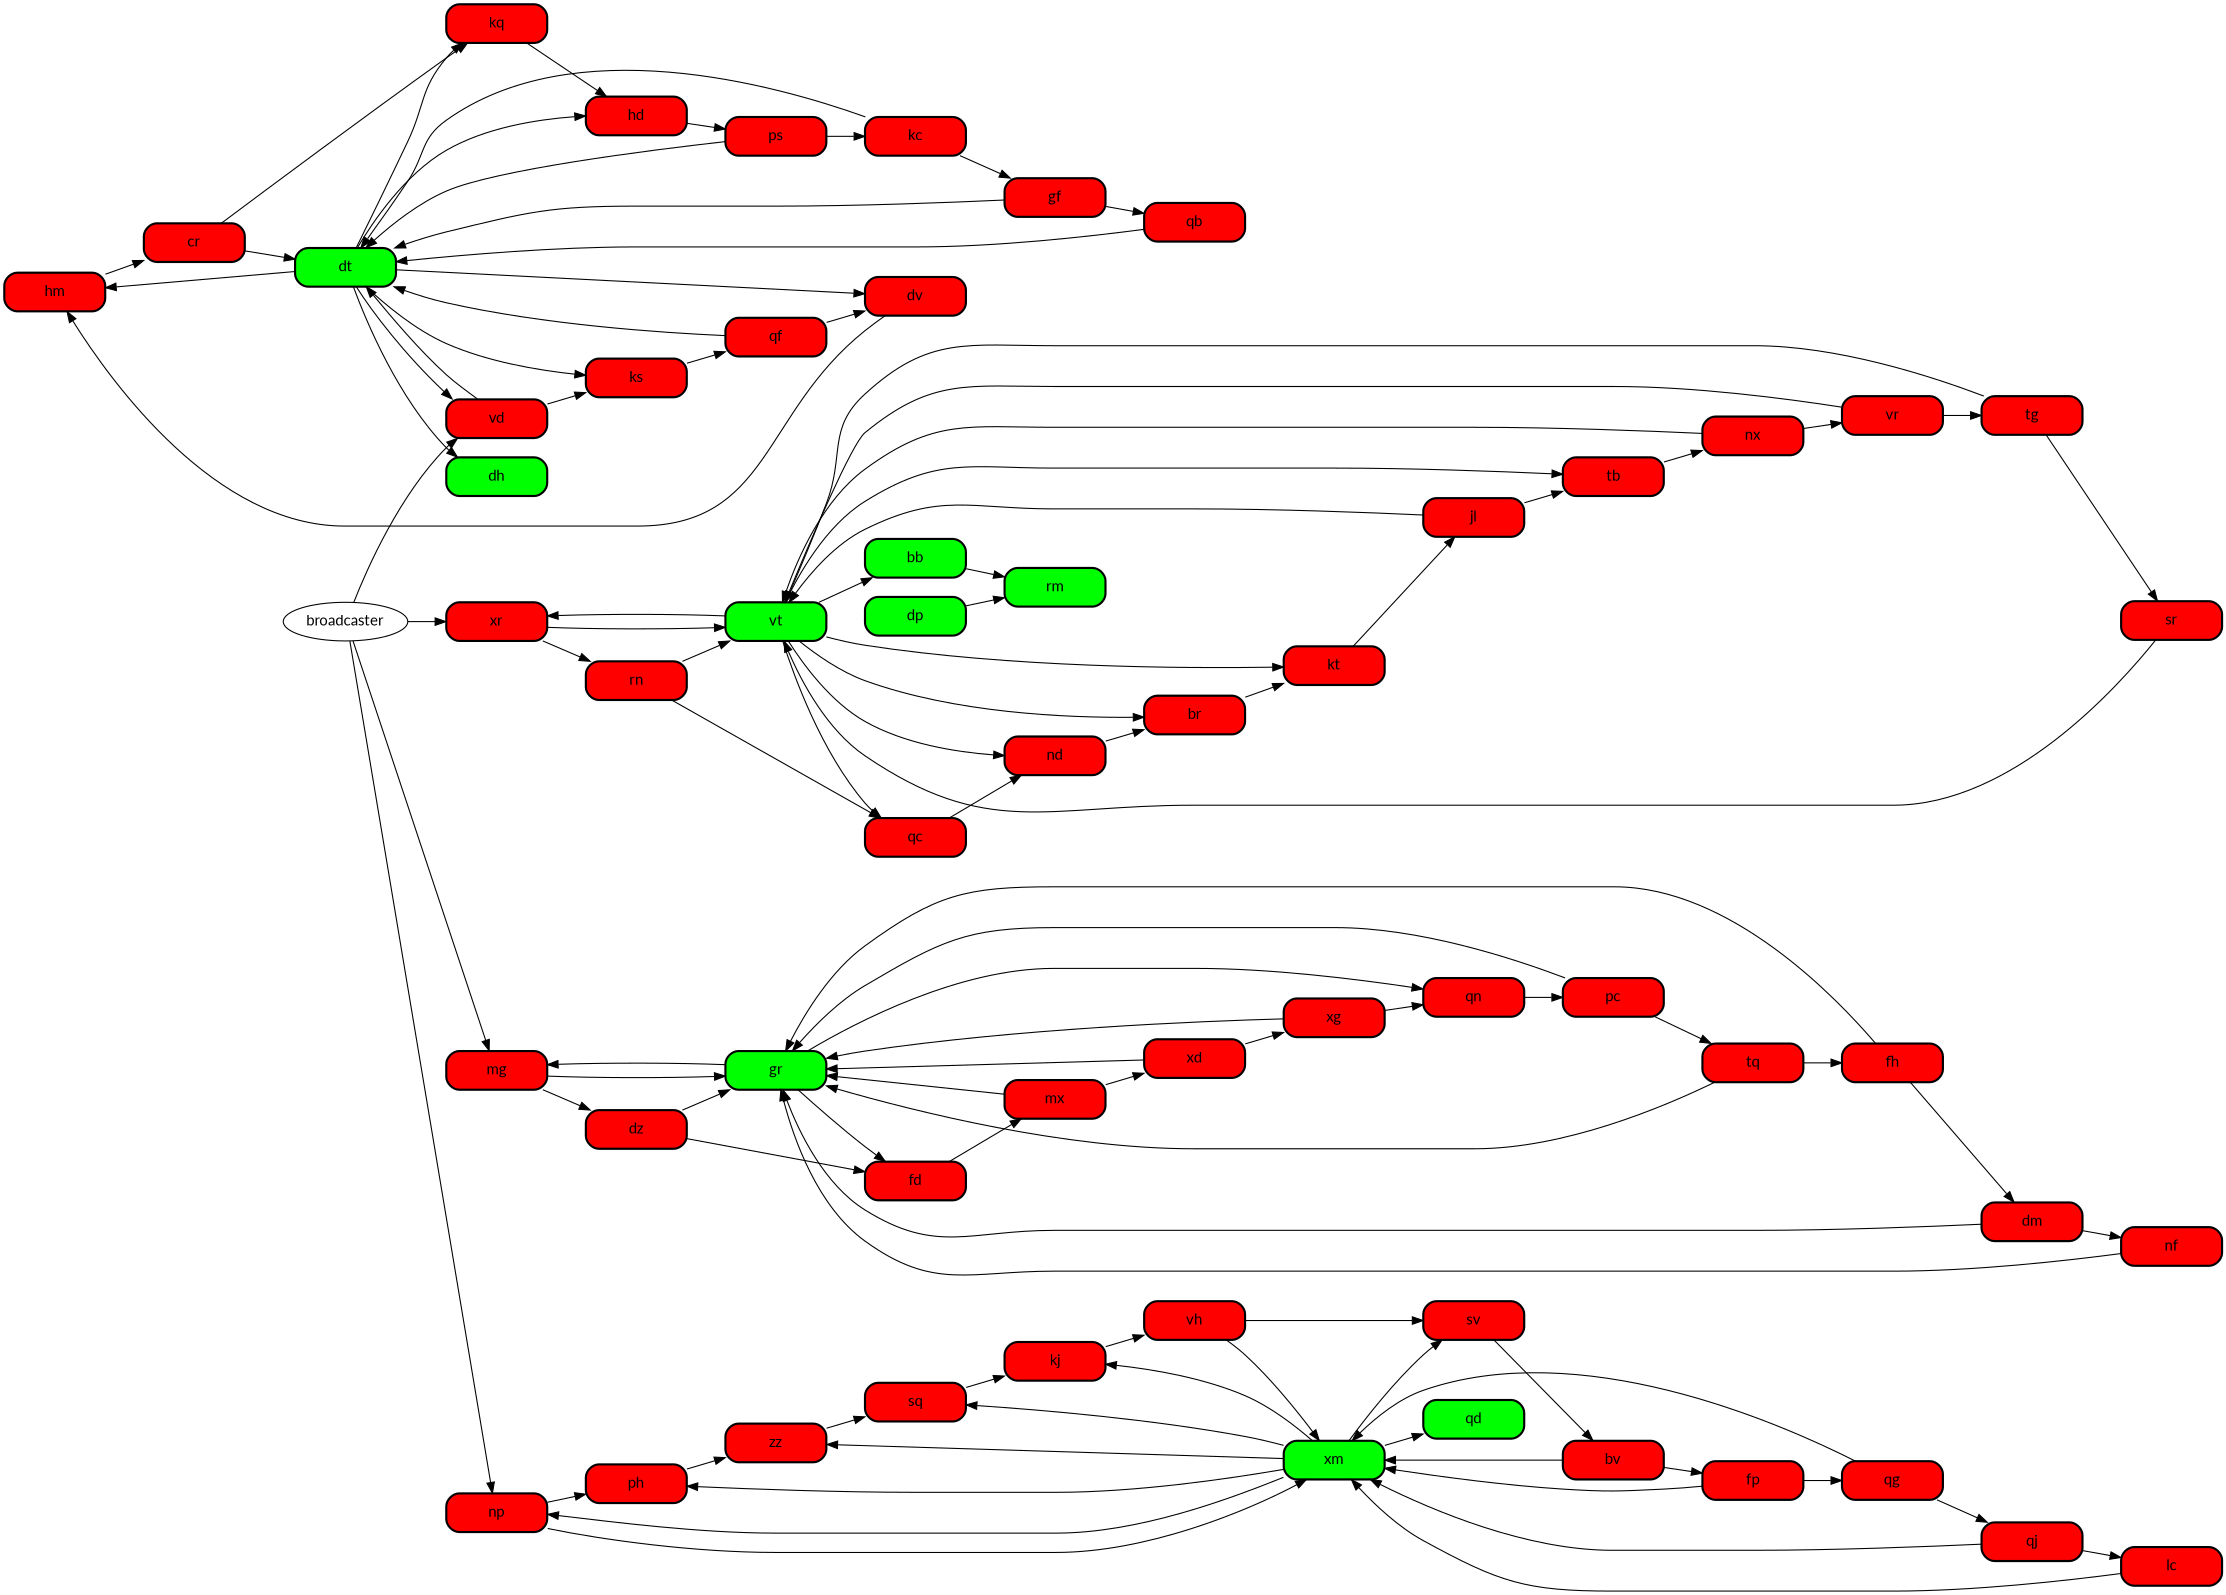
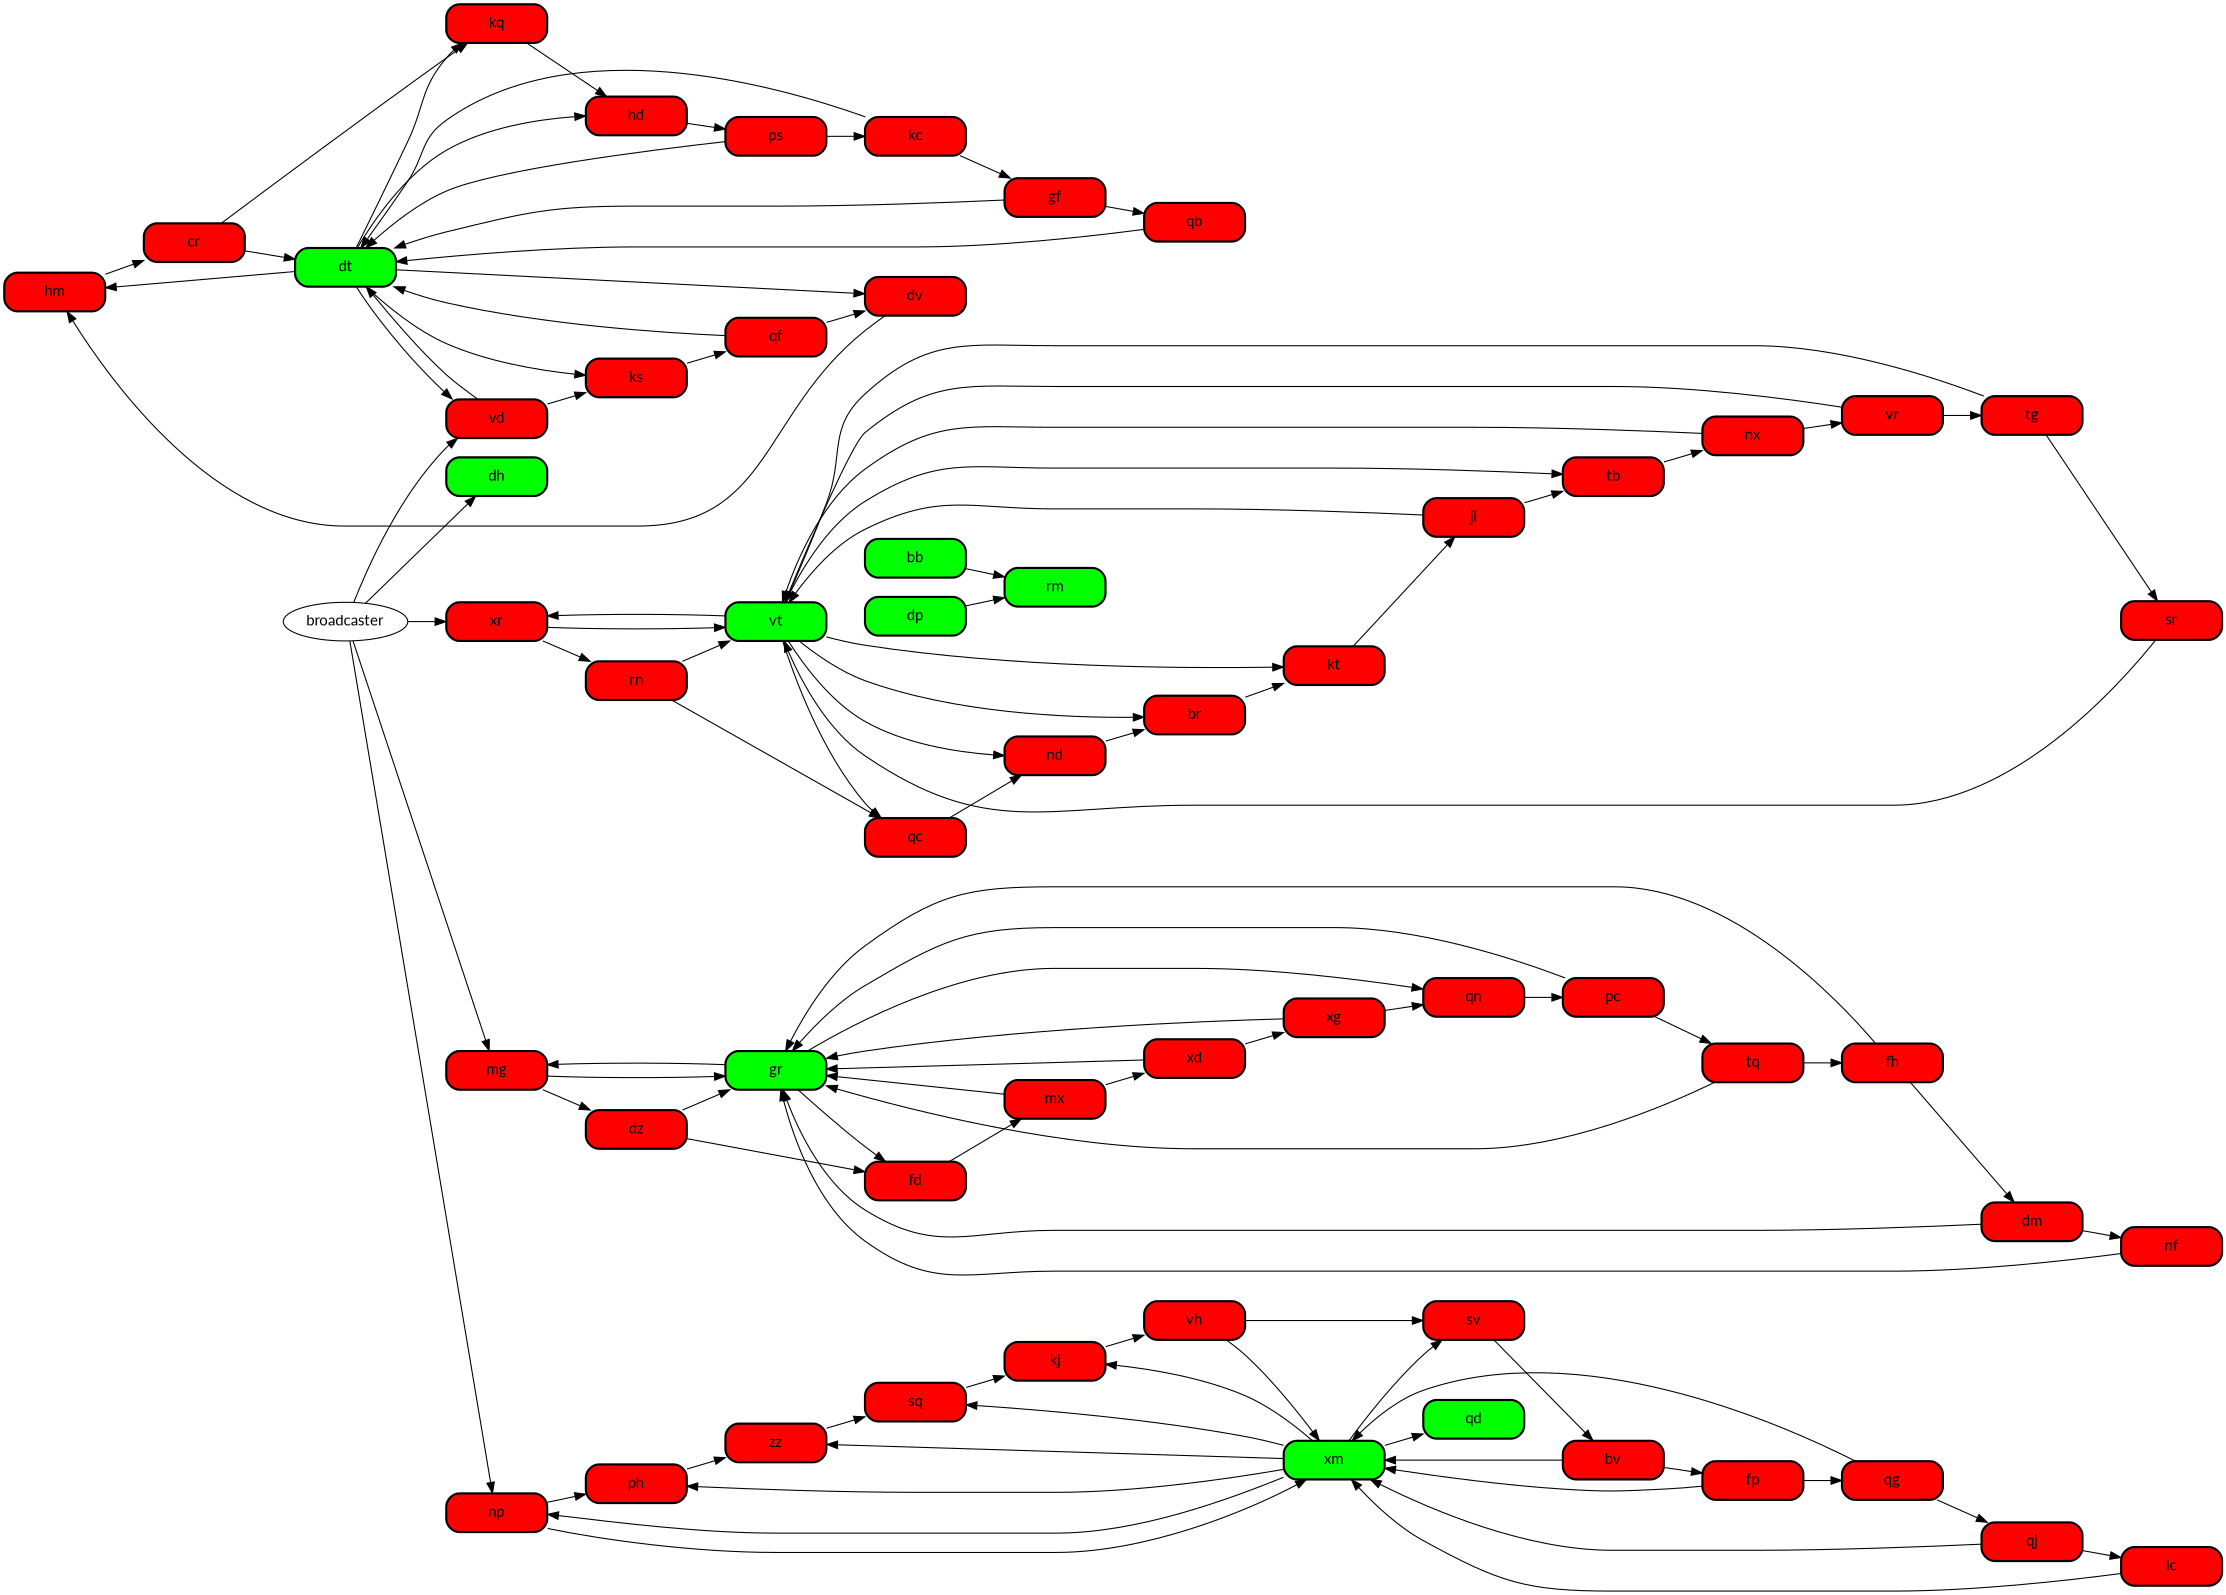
(393, 373) -> (417, 554)
(840, 592) -> none
